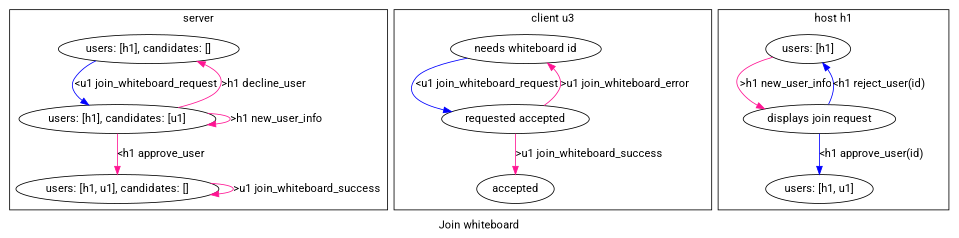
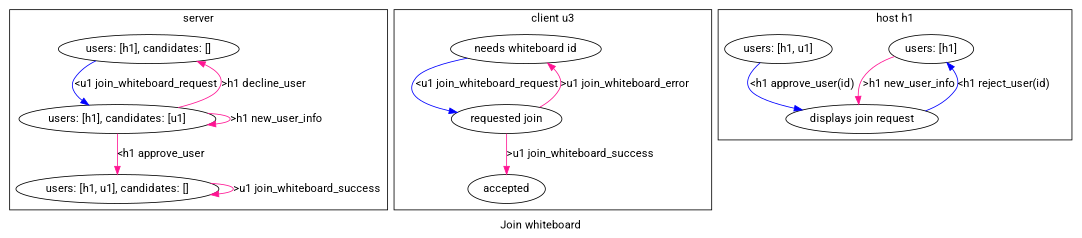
(515, 119) -> (507, 119)
(819, 150) -> (756, 95)
